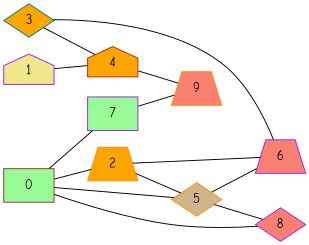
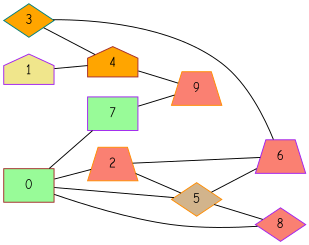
(113, 164) -> (113, 164)
